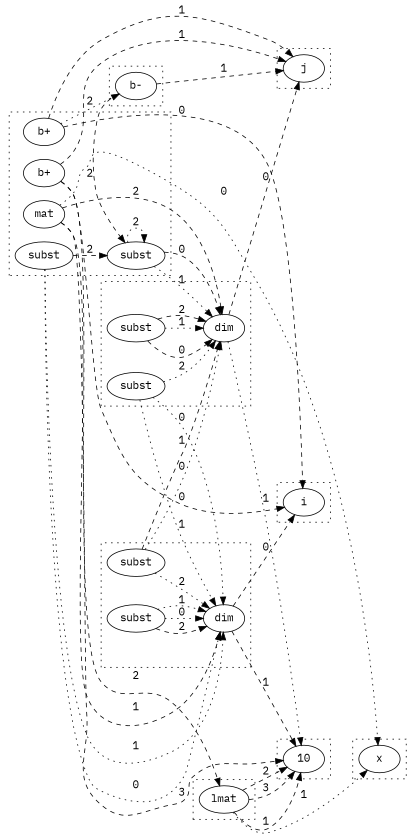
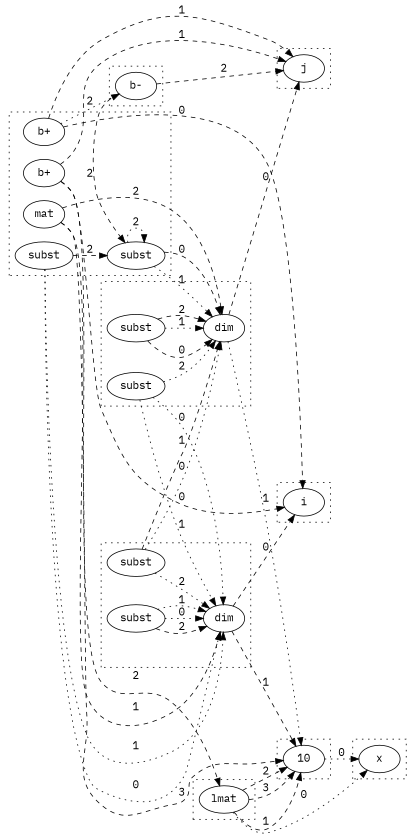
(224, 69) -> (224, 69)
(292, 352) -> (338, 759)
(304, 795) -> (304, 795)
